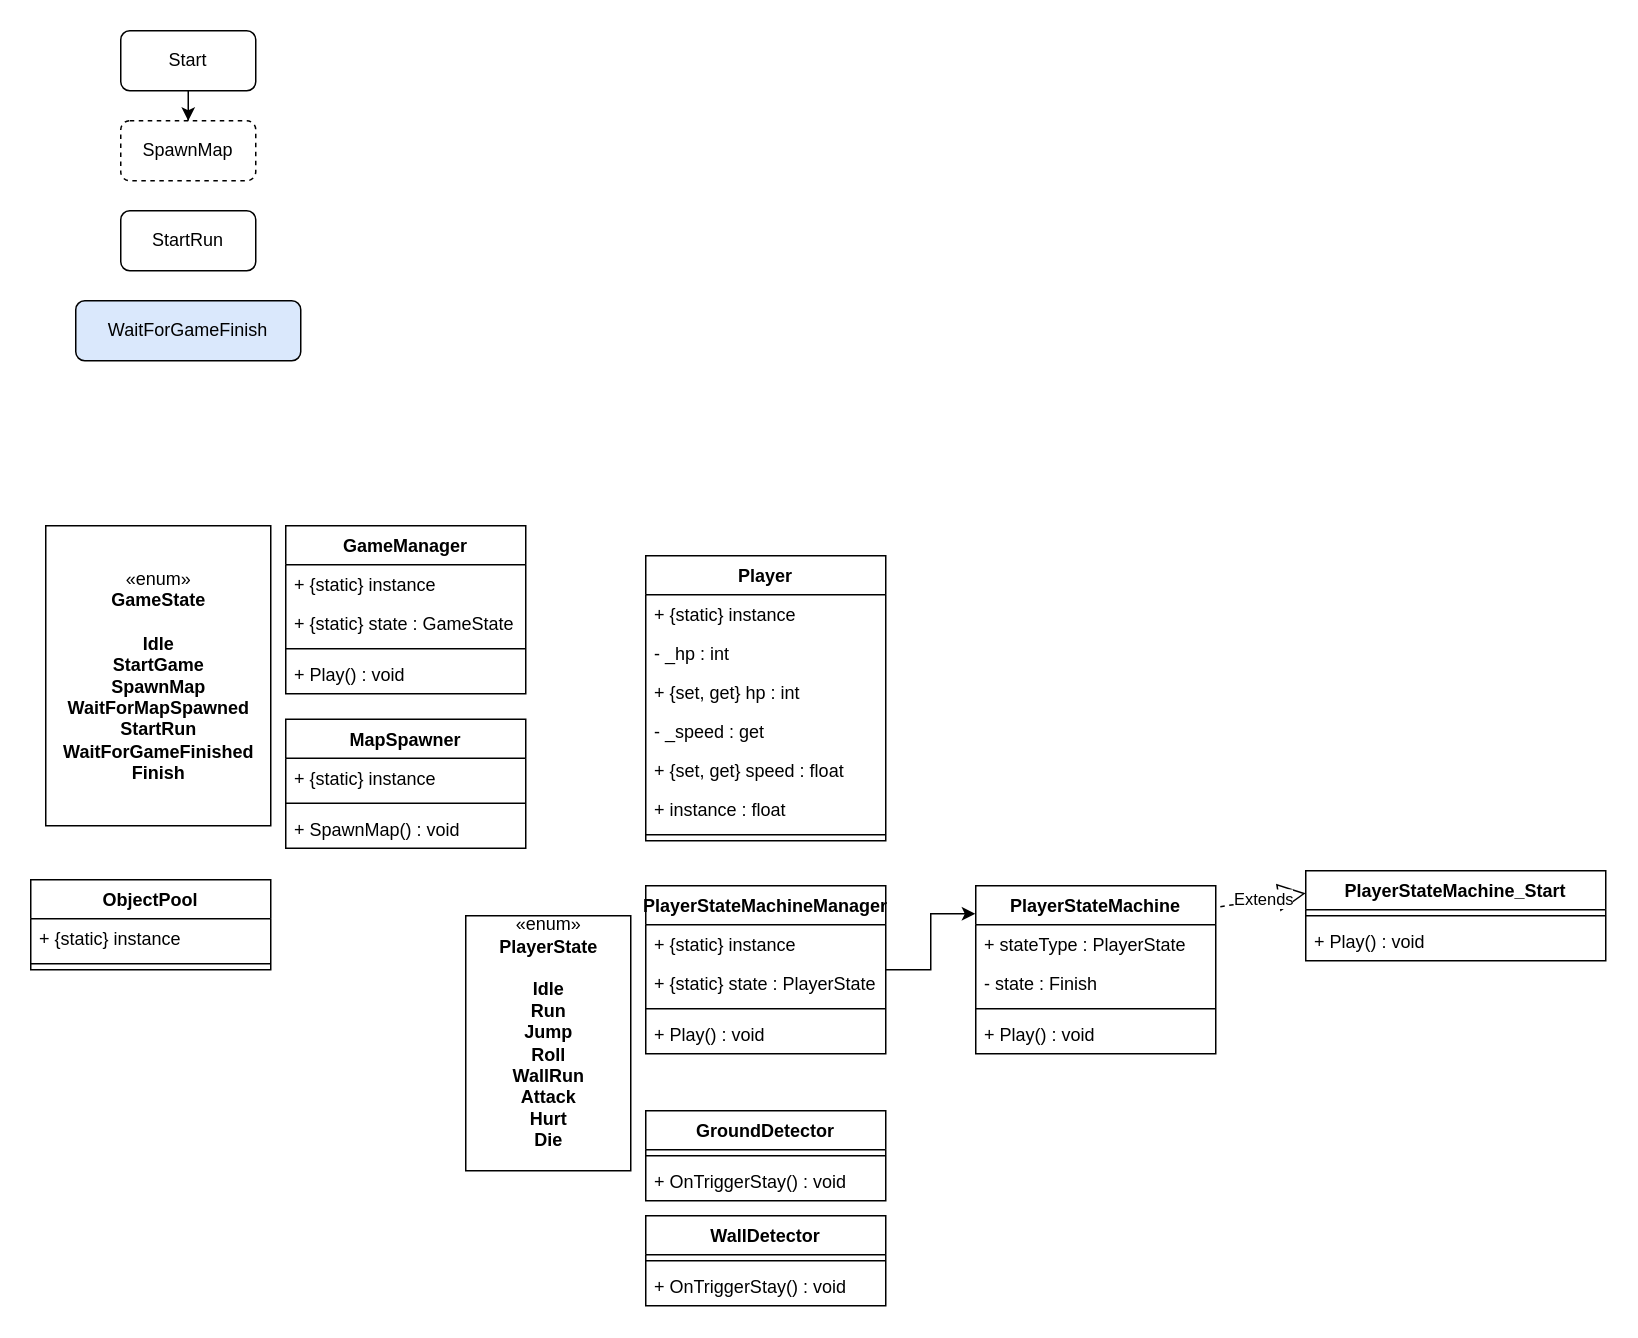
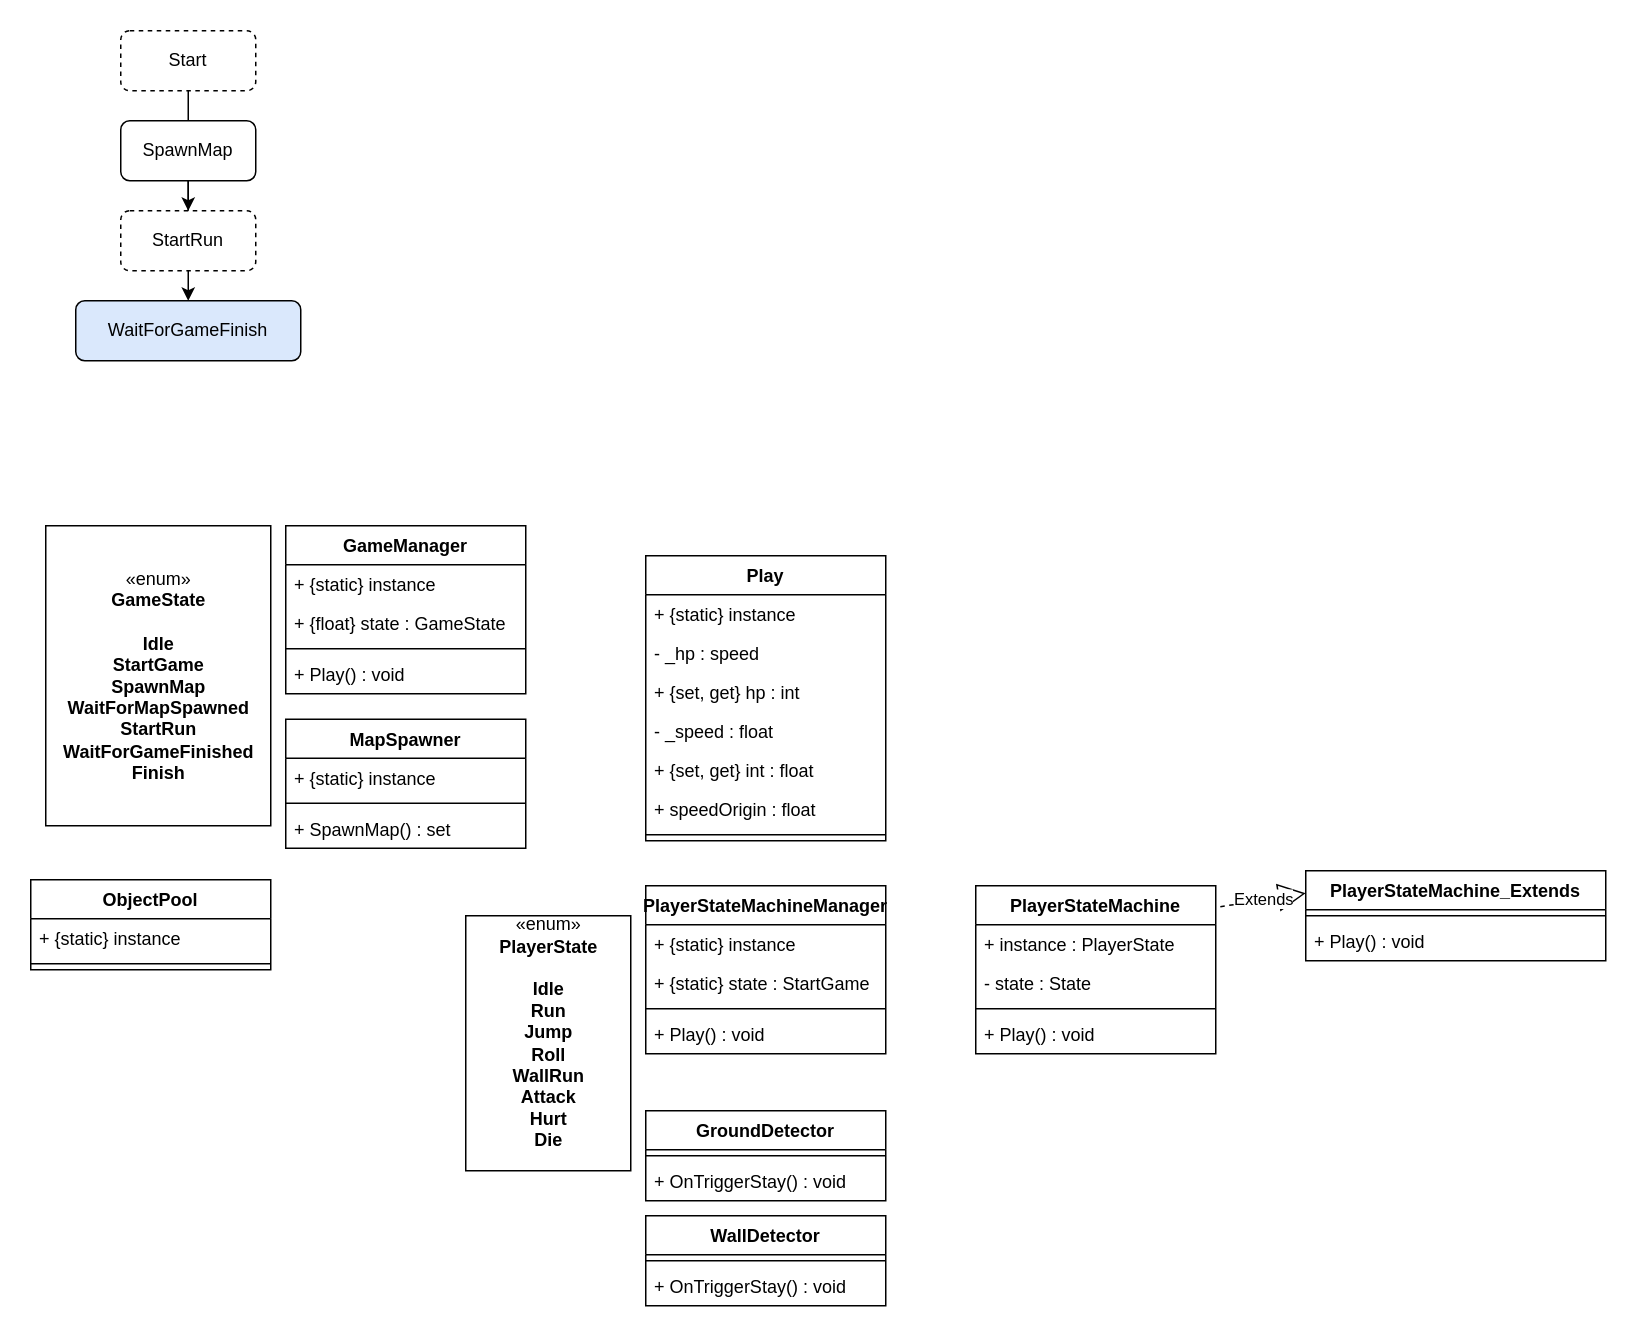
(188, 61) -> (188, 61)
(188, 121) -> (188, 115)
(188, 151) -> (188, 151)
(188, 241) -> (188, 241)
none -> (188, 280)
(765, 576) -> (765, 576)
(421, 624) -> (416, 624)
(698, 654) -> (710, 654)
(715, 732) -> (723, 732)
(766, 771) -> (754, 771)
(731, 810) -> (743, 810)
(378, 830) -> (375, 830)
(1455, 891) -> (1455, 891)
(1098, 945) -> (1091, 945)
(931, 947) -> none
(789, 984) -> (781, 984)
(1051, 984) -> (1050, 984)
